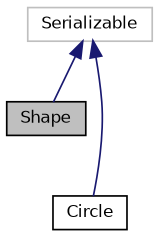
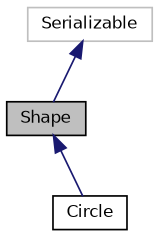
(102, 127) -> (72, 173)
